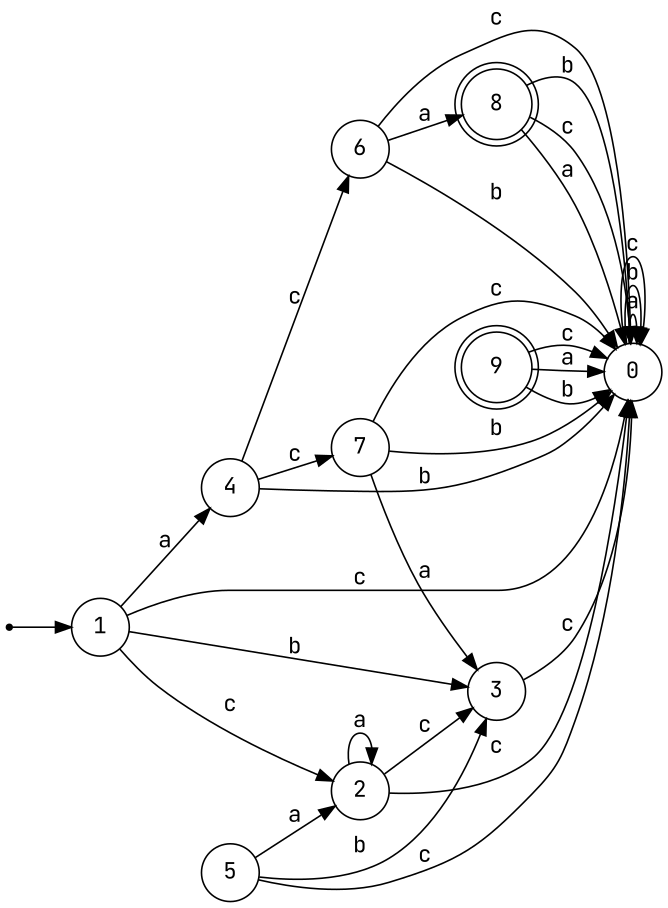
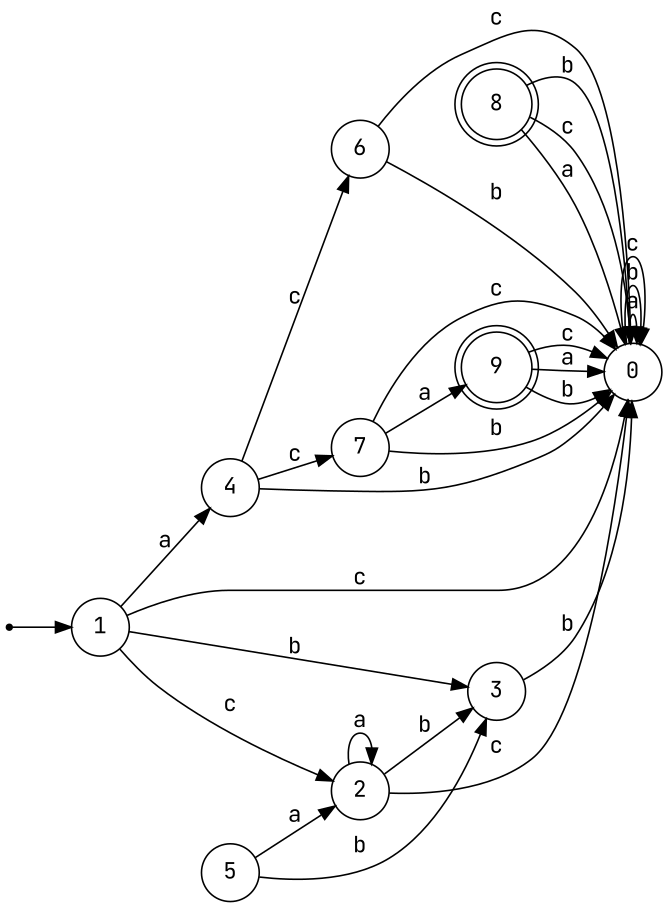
(418, 130) -> none
(411, 570) -> (419, 413)
(568, 625) -> (568, 625)
(425, 726) -> (425, 726)
(560, 757) -> none
